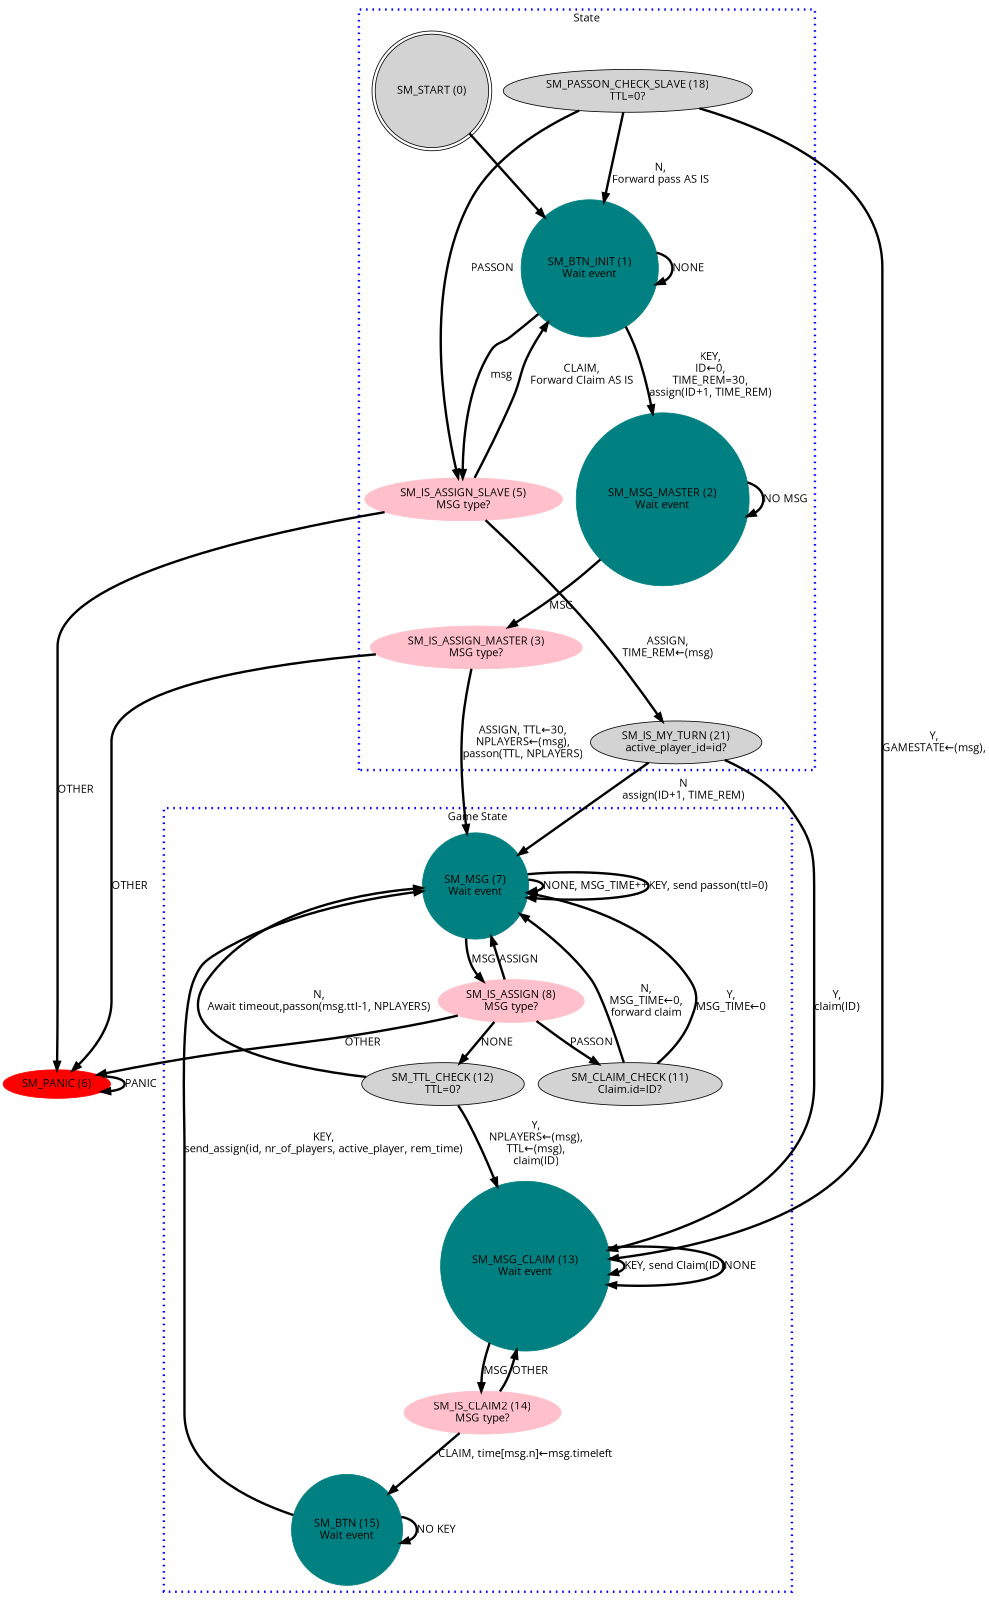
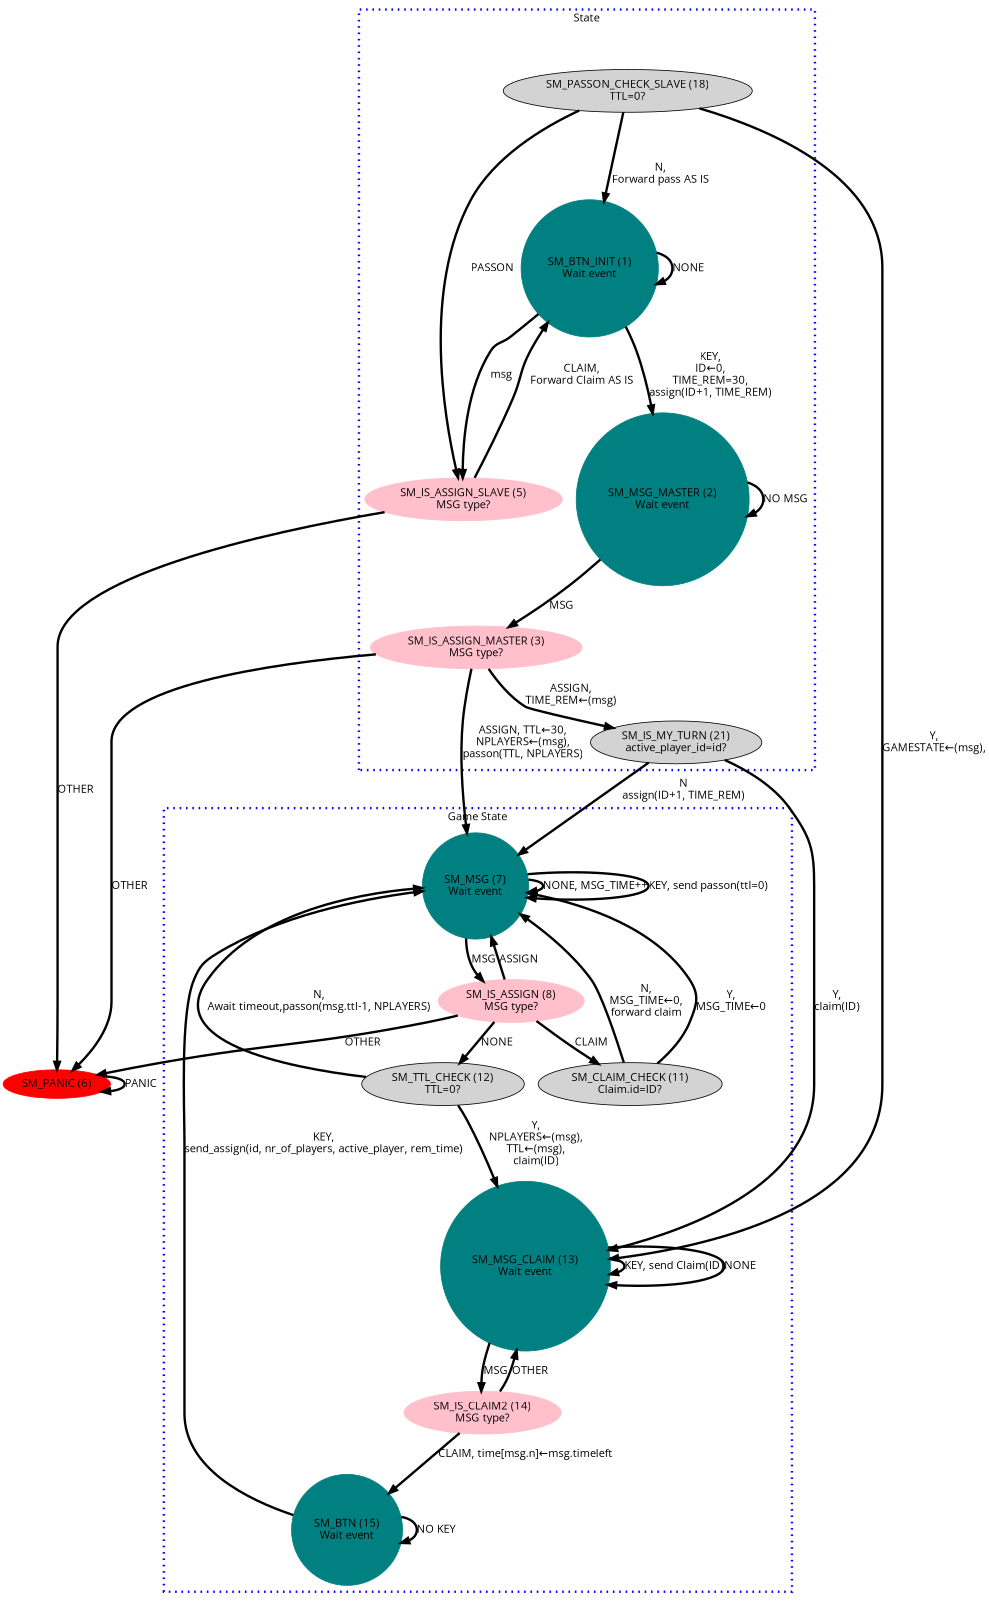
(432, 91) -> none
(577, 612) -> (539, 711)
(592, 1043) -> (592, 1043)
